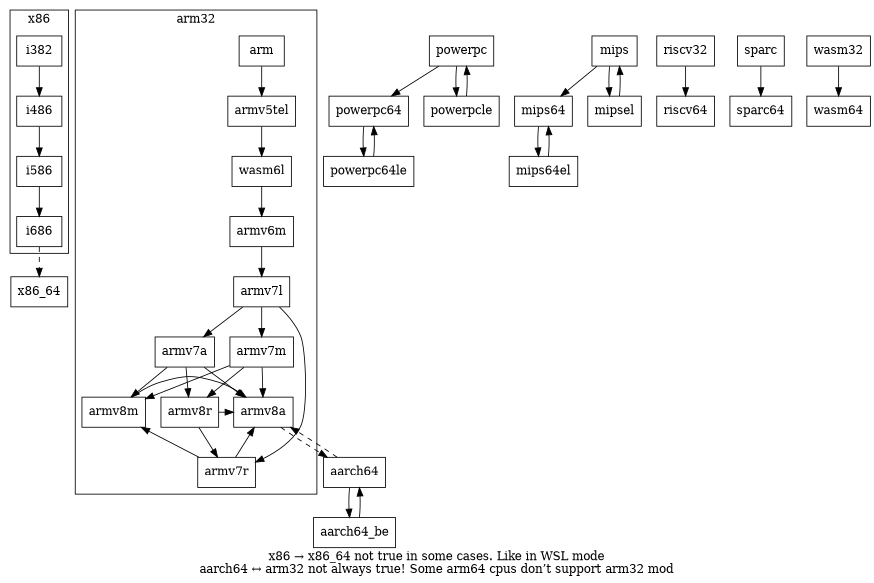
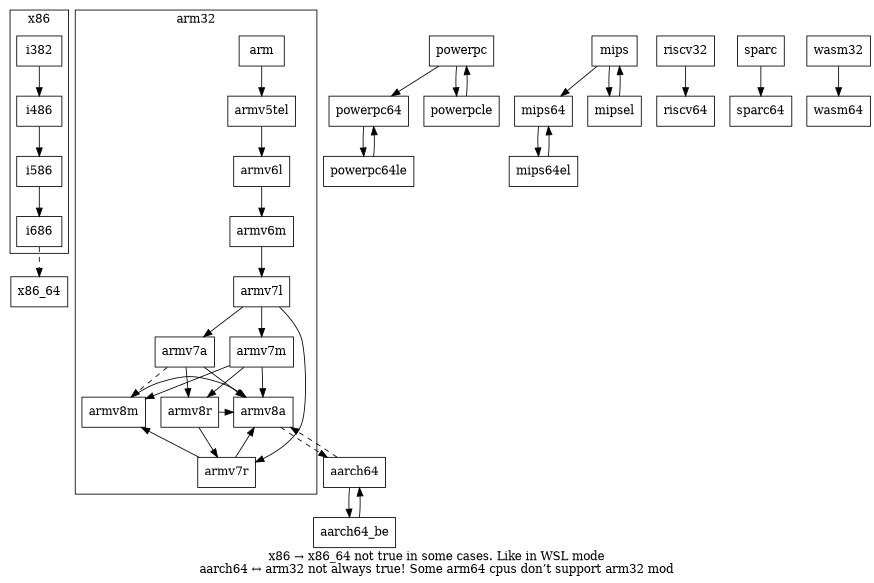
(262, 171) -> (262, 171)
(152, 380) -> (152, 380)
